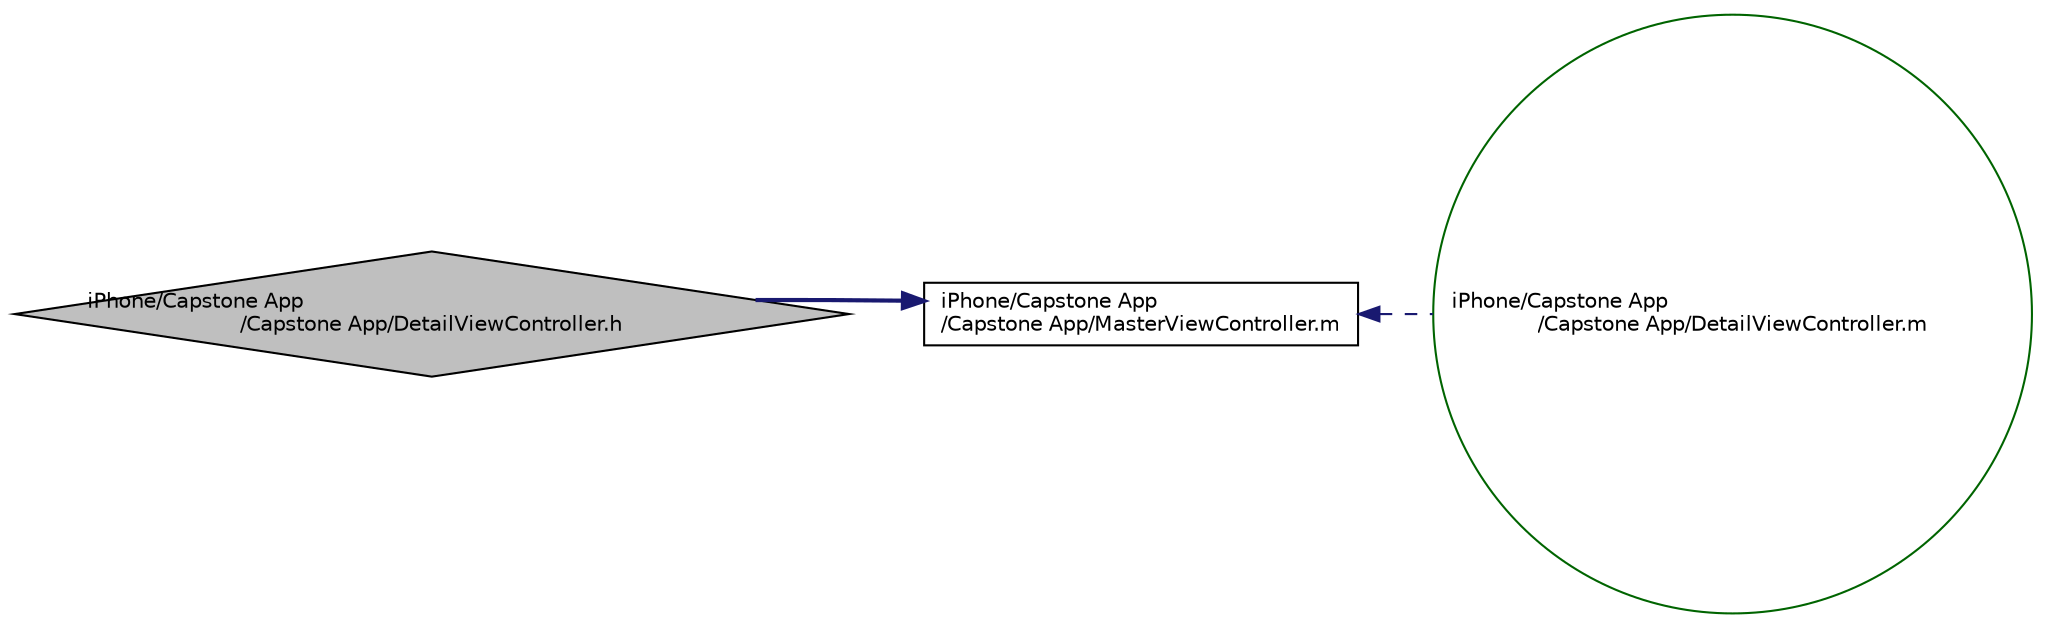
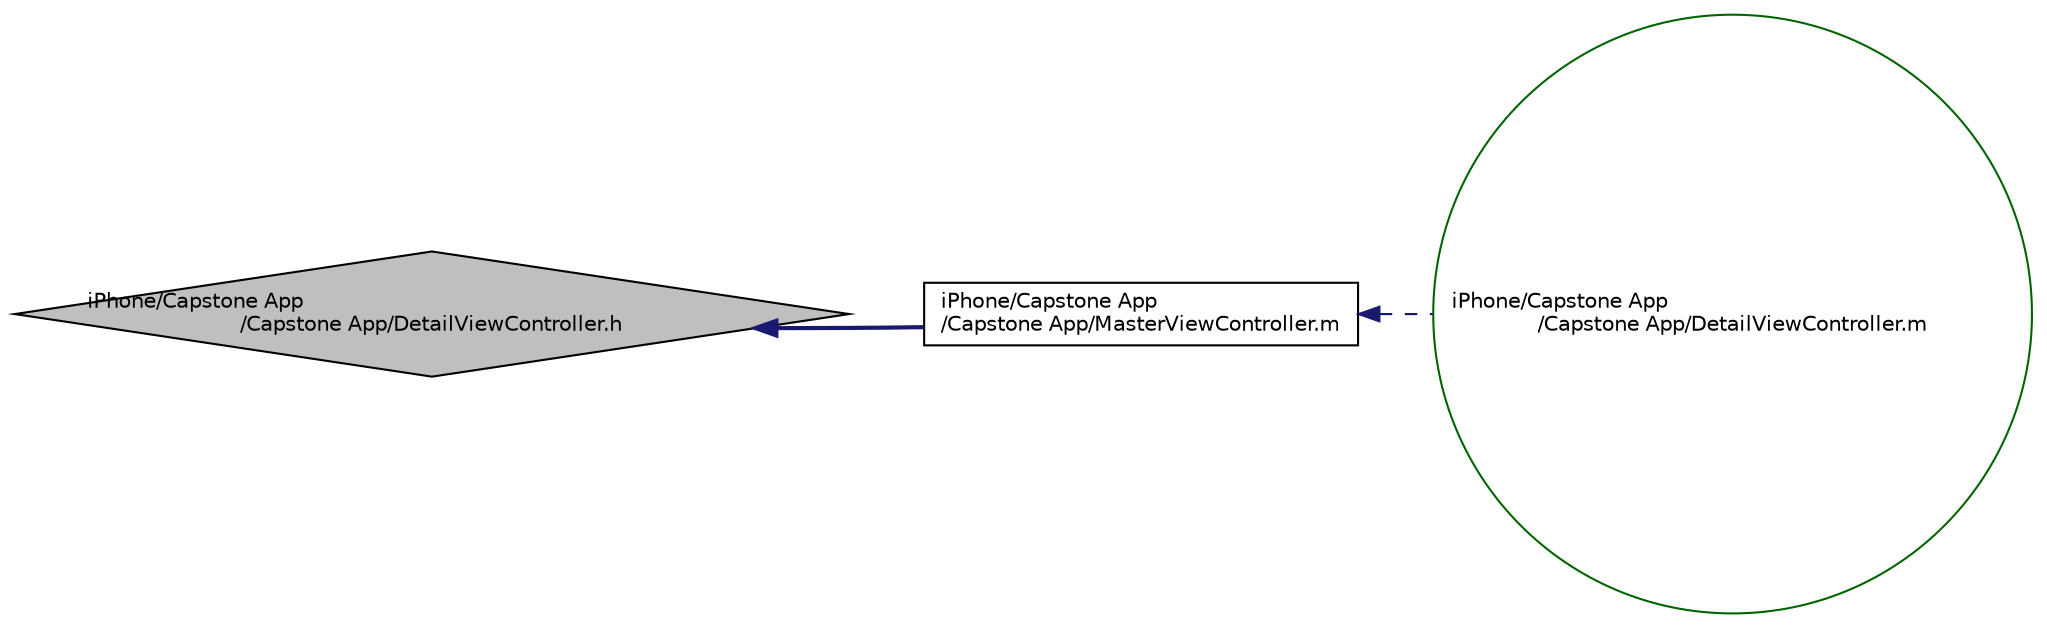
(829, 300) -> (850, 328)
